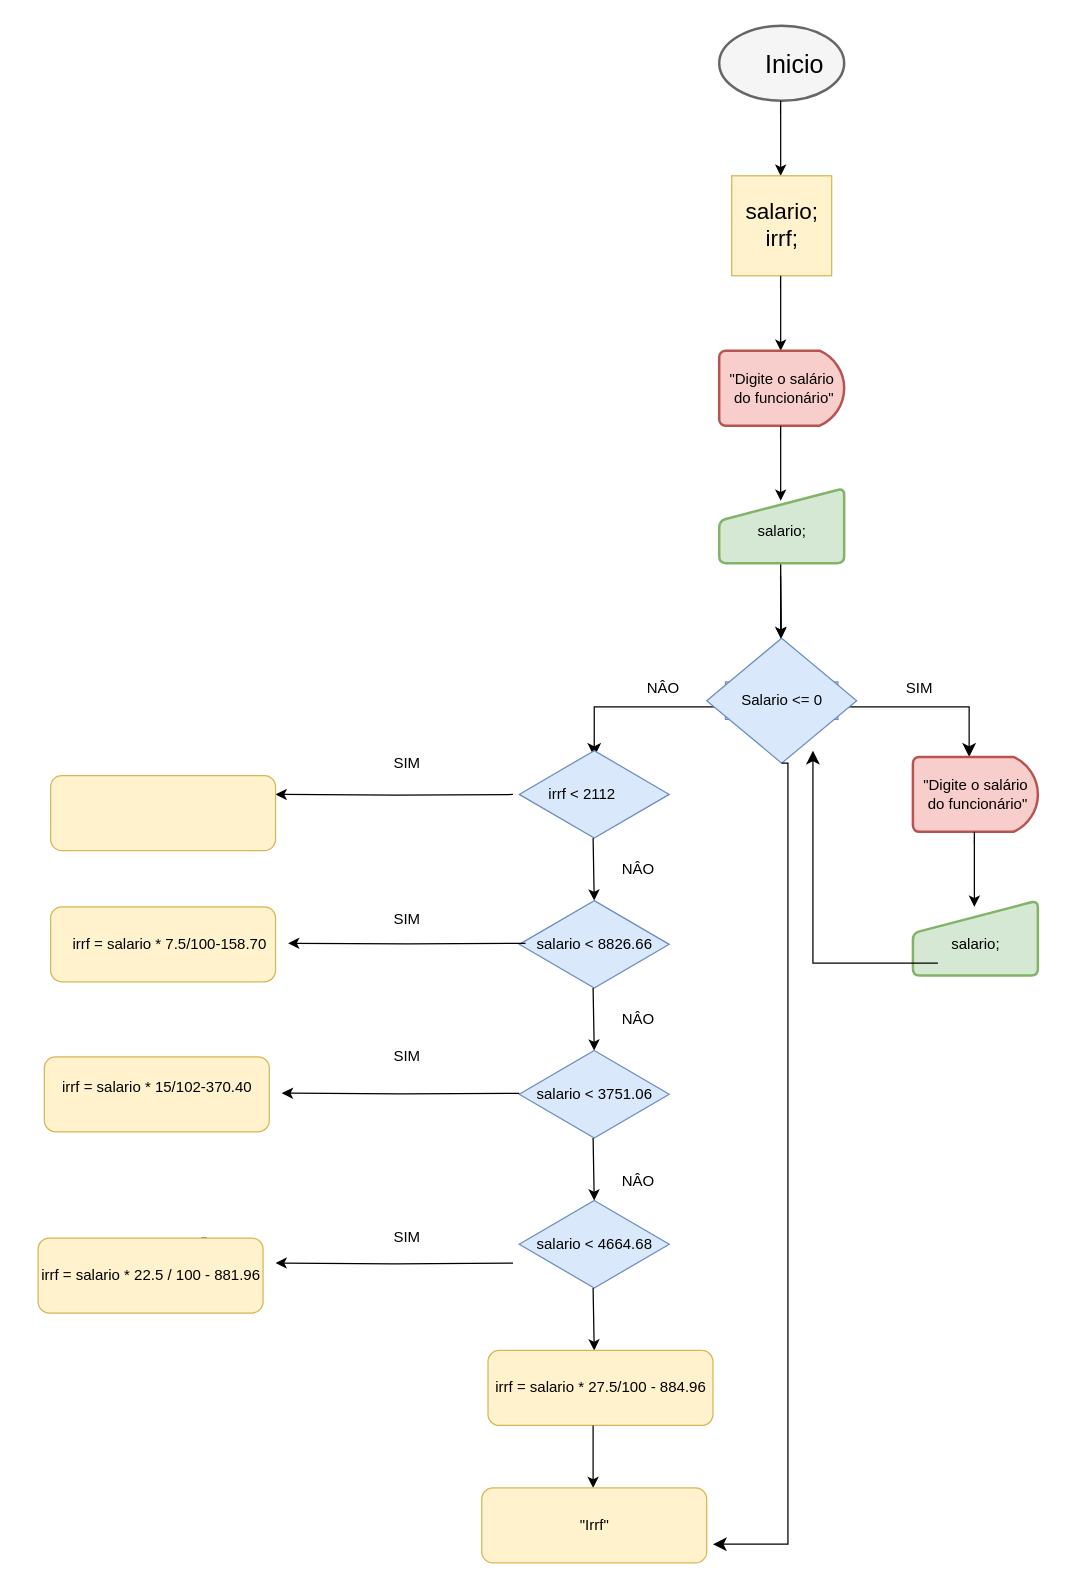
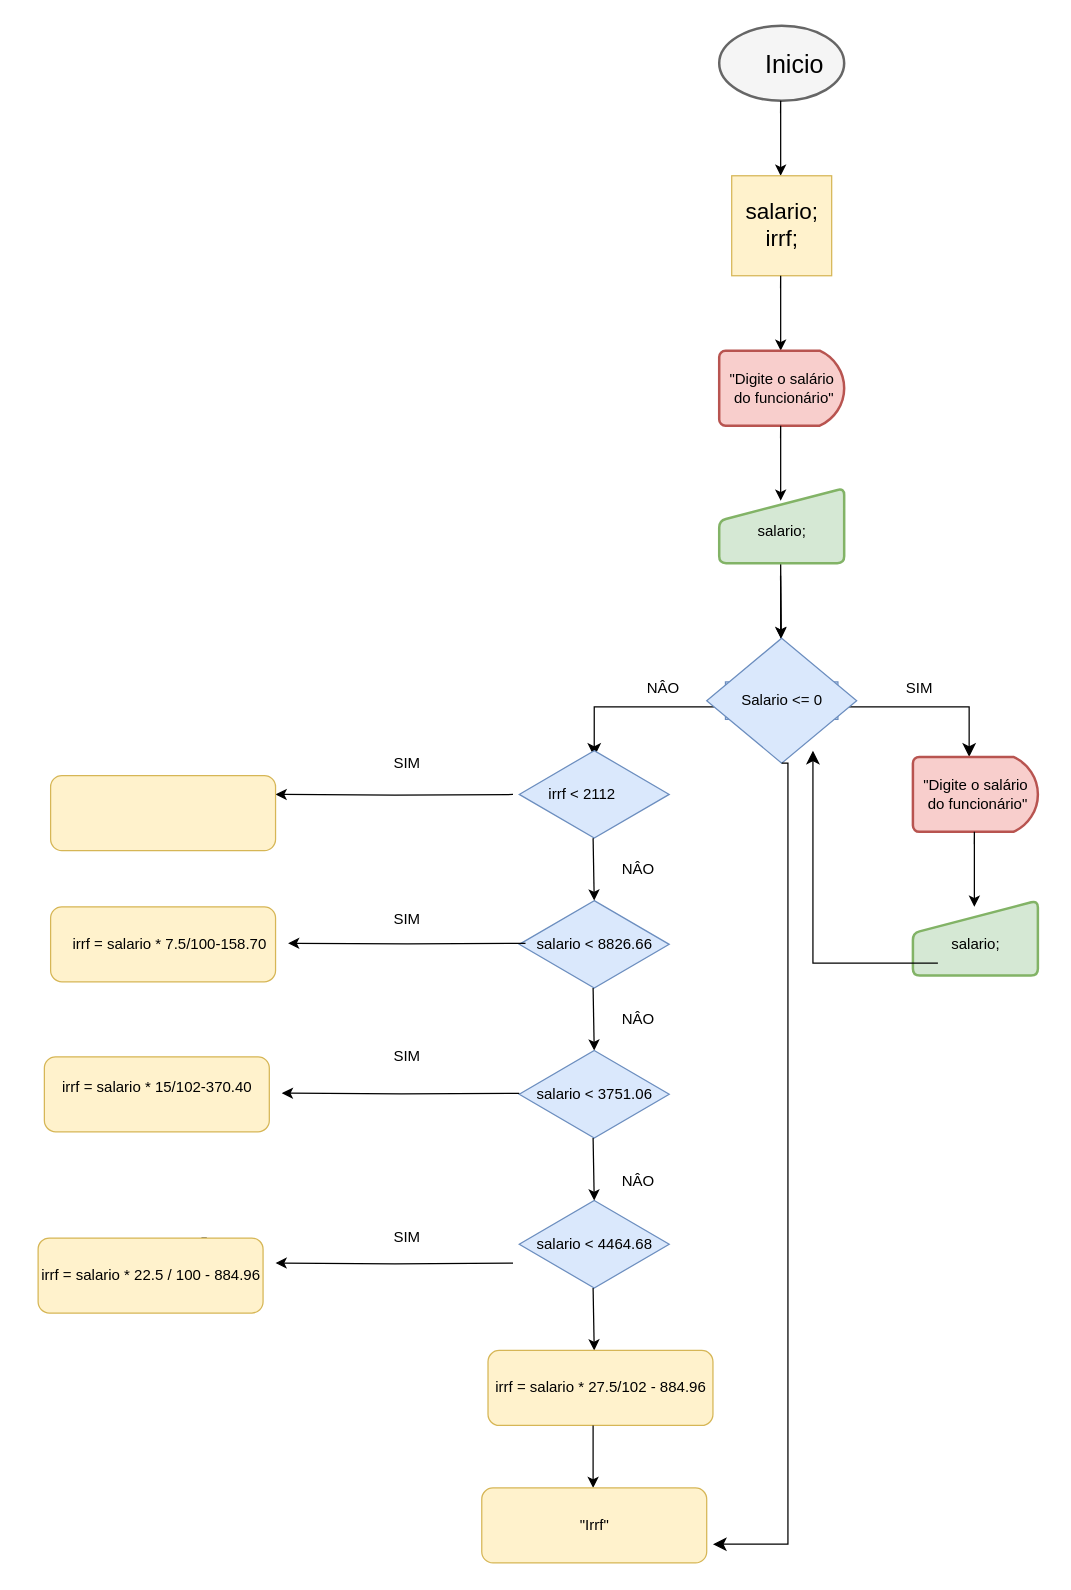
(595, 1244) -> (595, 1244)
(151, 1276) -> (151, 1276)
(601, 1388) -> (601, 1388)
